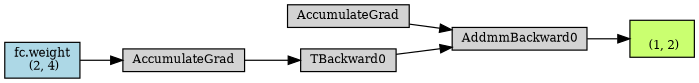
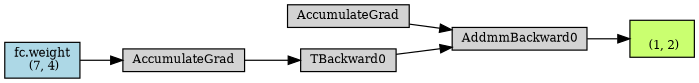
(42, 60) -> (42, 60)
